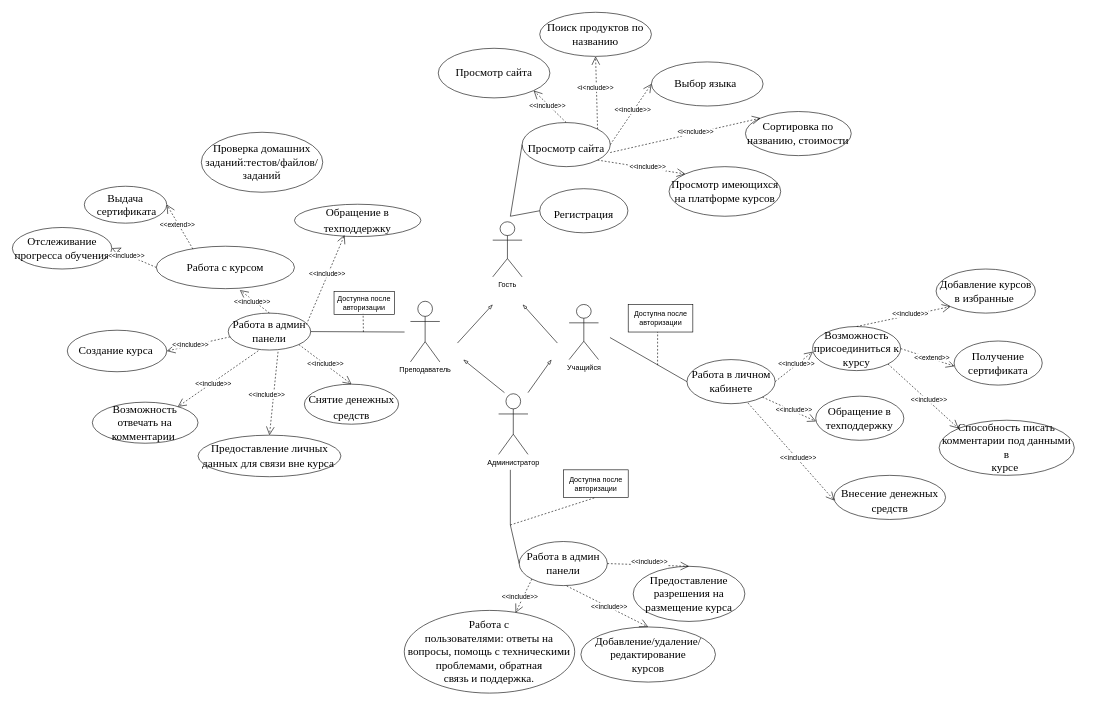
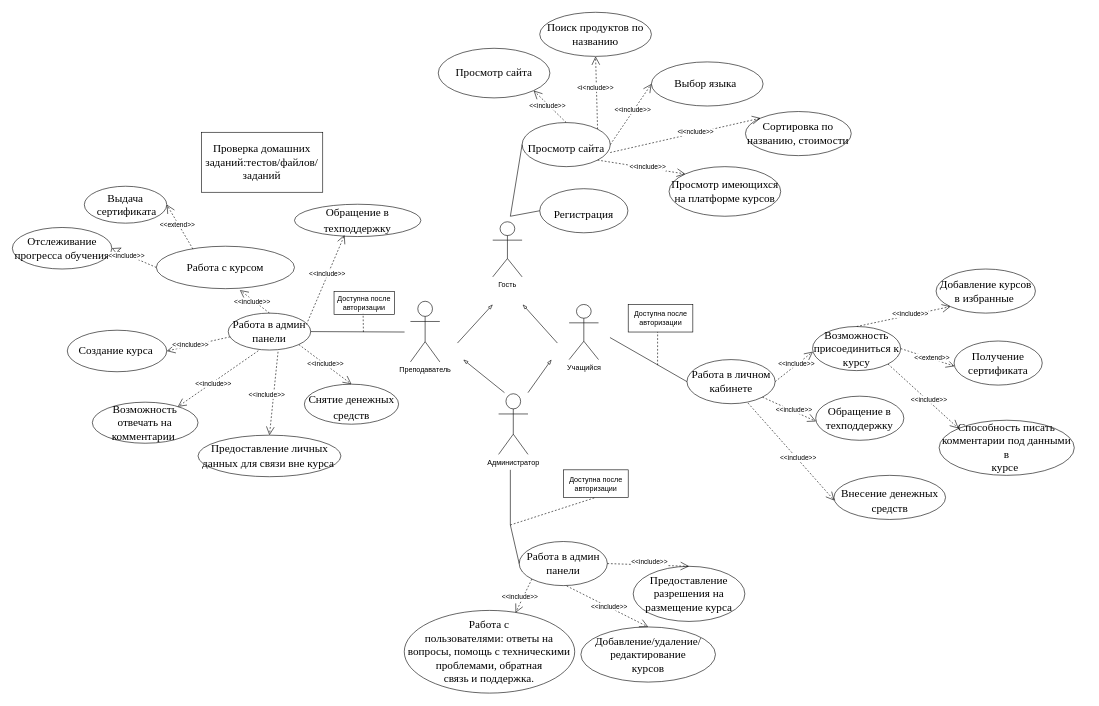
(262, 162) -> (262, 162)
